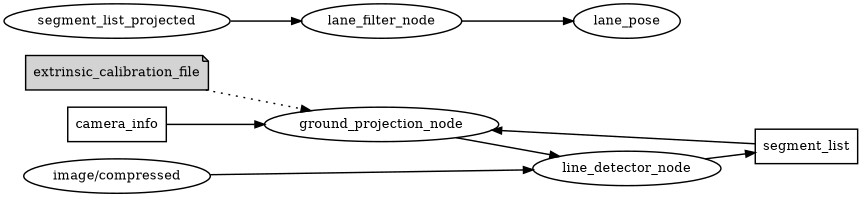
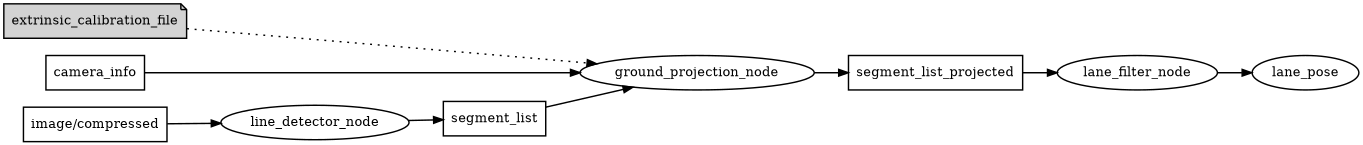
(117, 21) -> (936, 73)
(503, 146) -> (826, 73)
(117, 176) -> (95, 124)
